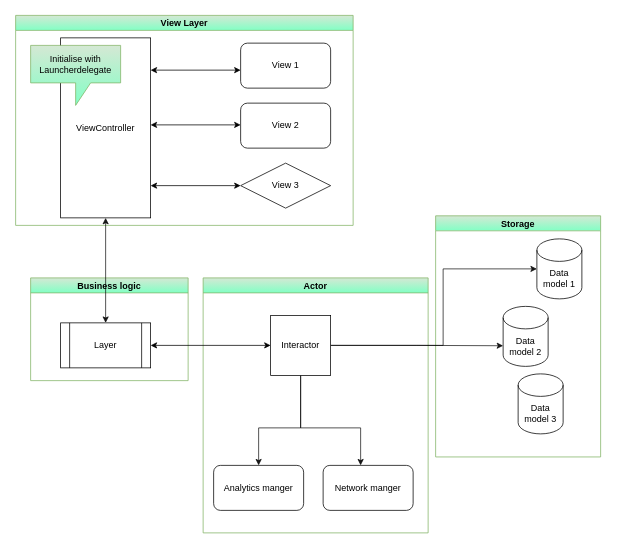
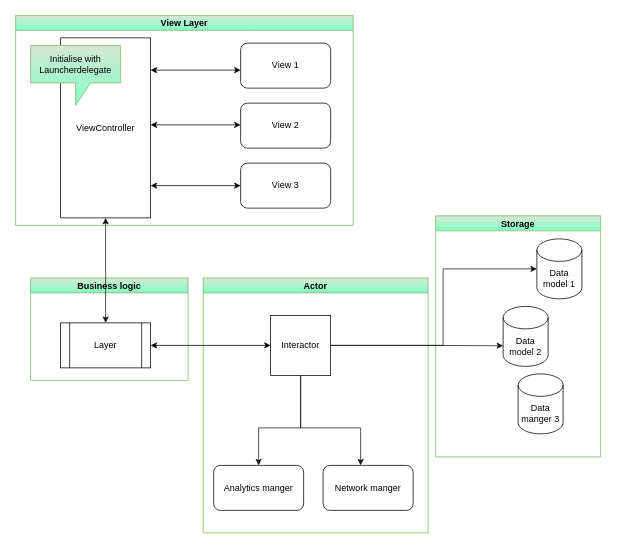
(285, 186) -> (285, 186)
(540, 414) -> (540, 414)
